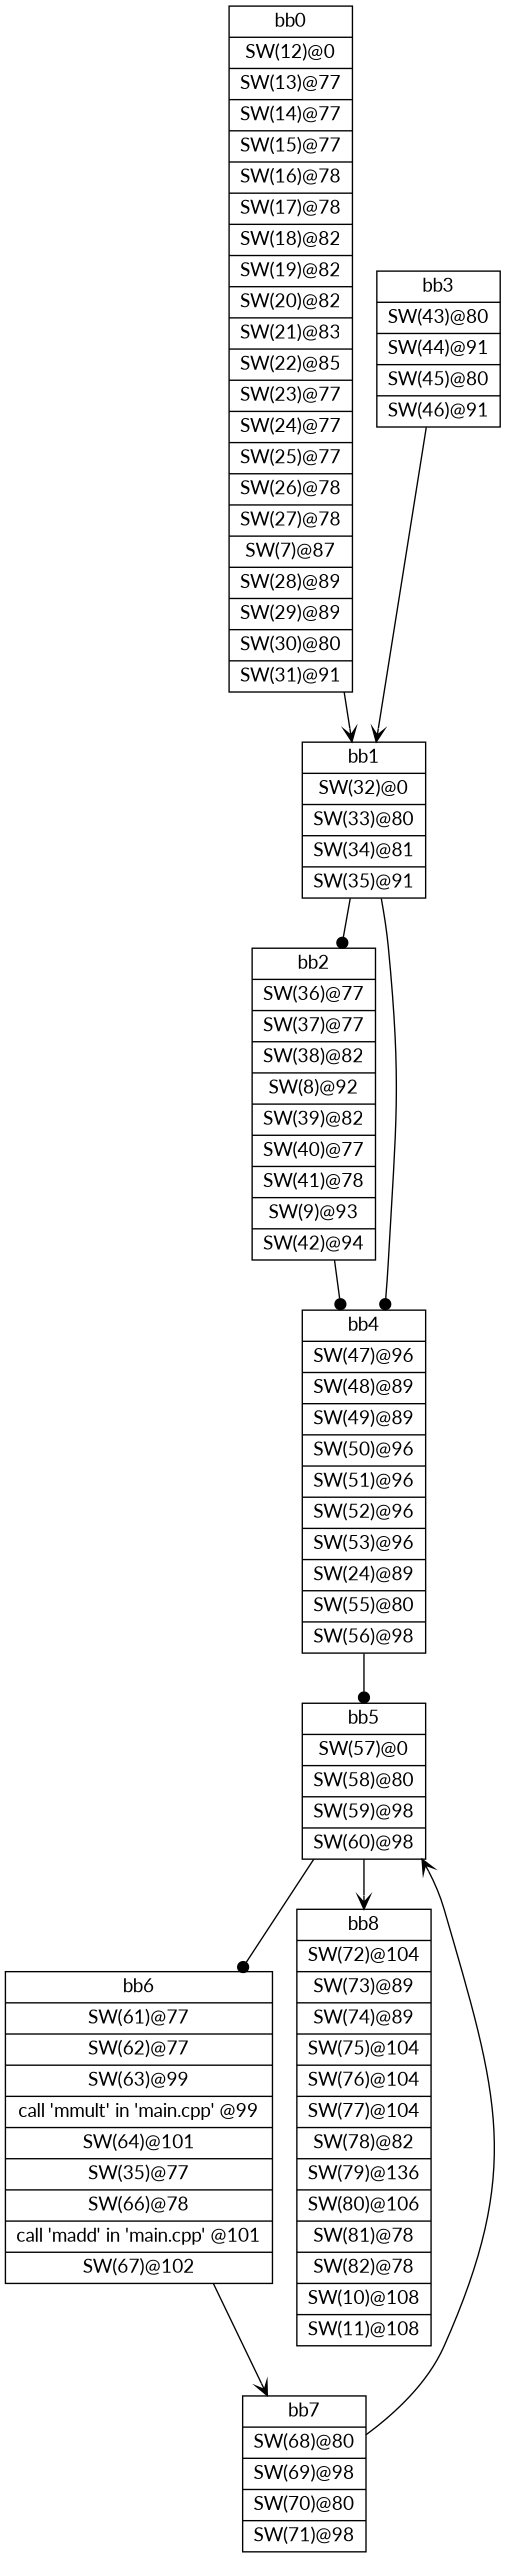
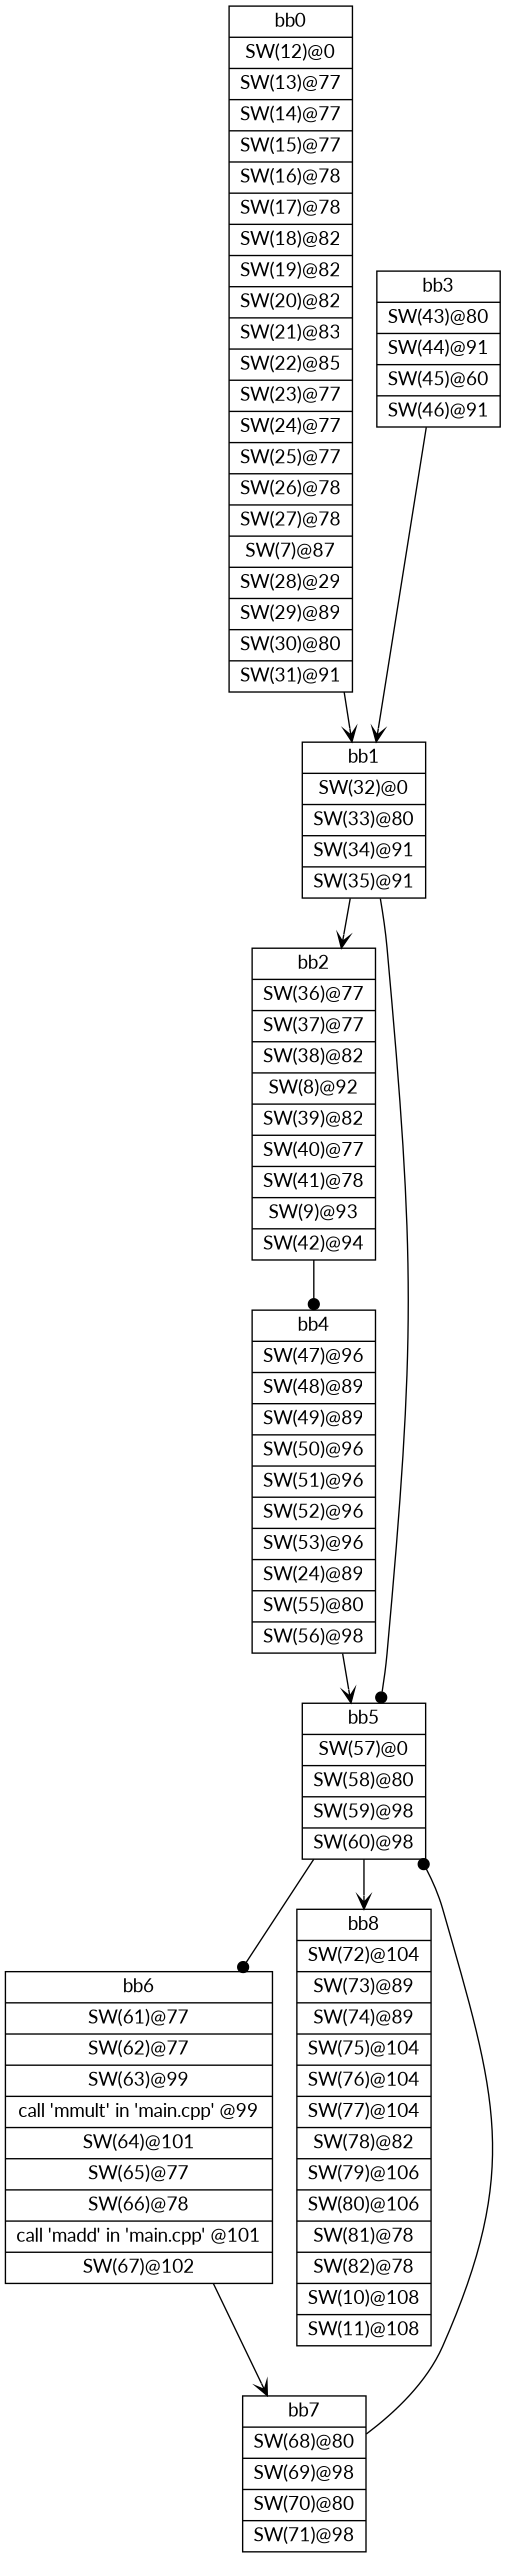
(439, 380) -> (439, 380)
(291, 582) -> (291, 582)
(364, 851) -> (364, 851)
(347, 918) -> (347, 916)
(396, 1098) -> (408, 1295)
(364, 1673) -> (346, 1671)
(493, 2168) -> (491, 2166)
(139, 2174) -> (139, 2174)
(364, 2174) -> (364, 2174)
